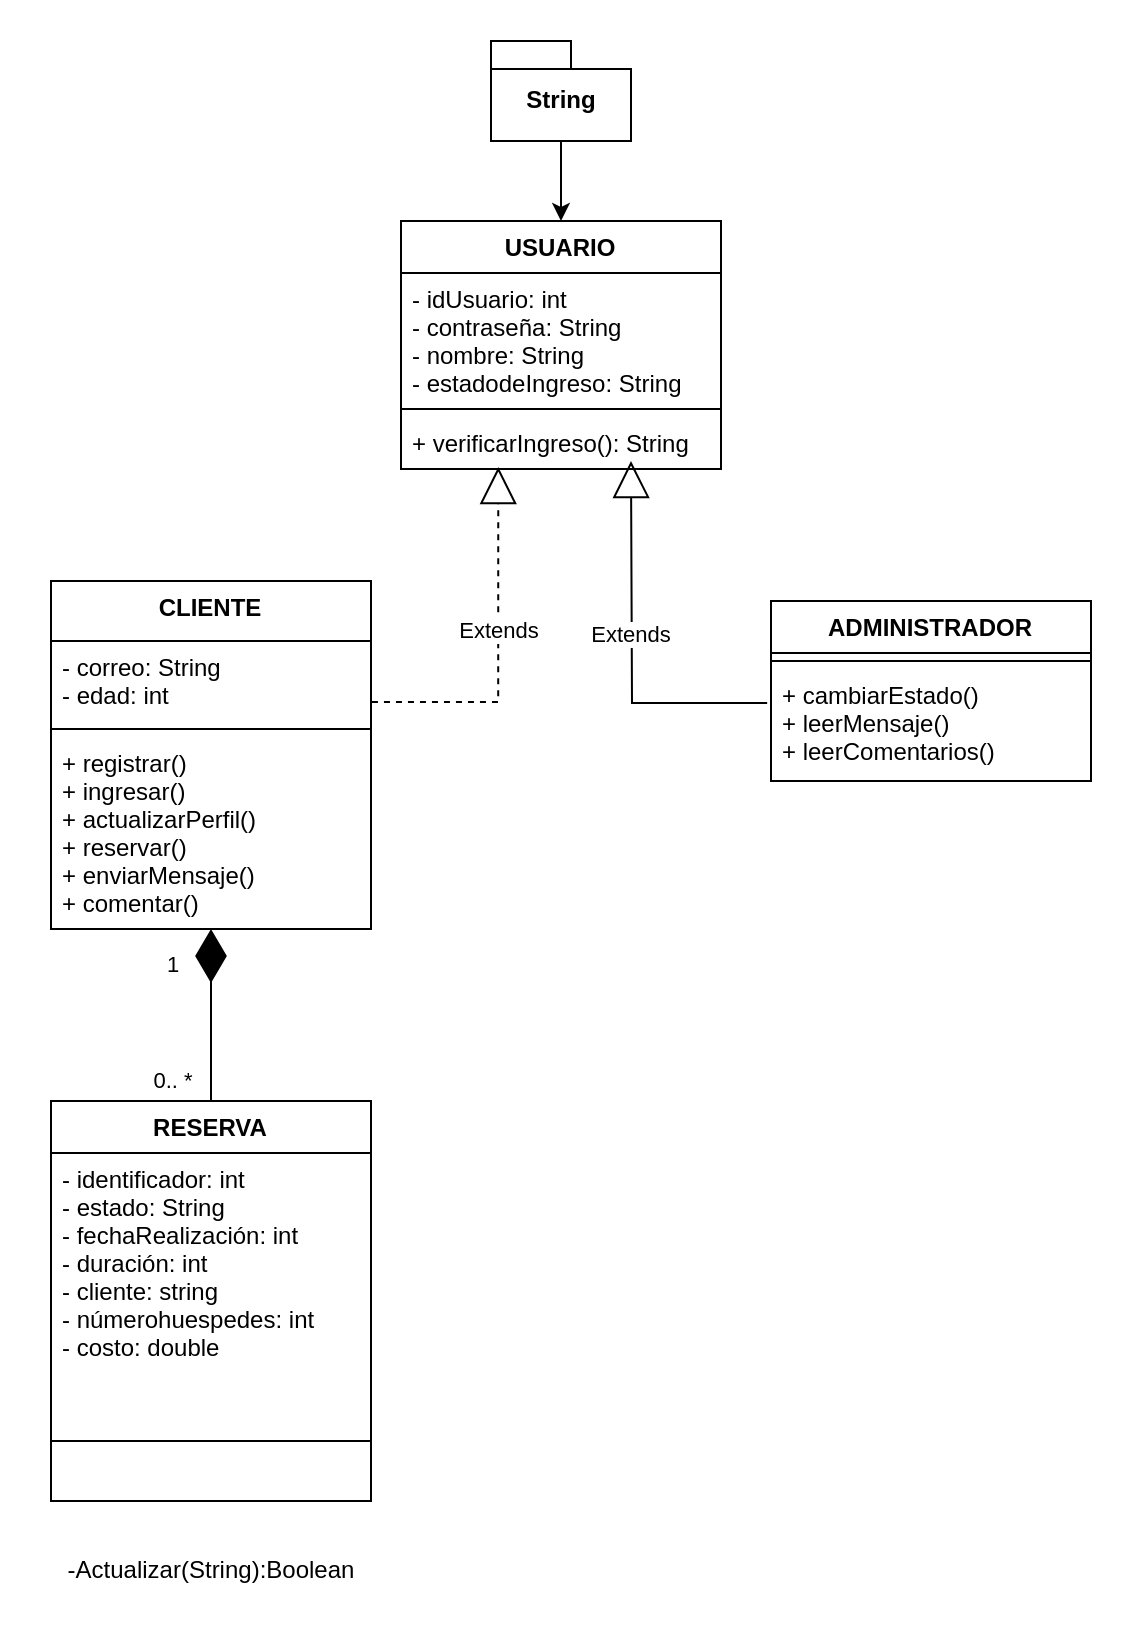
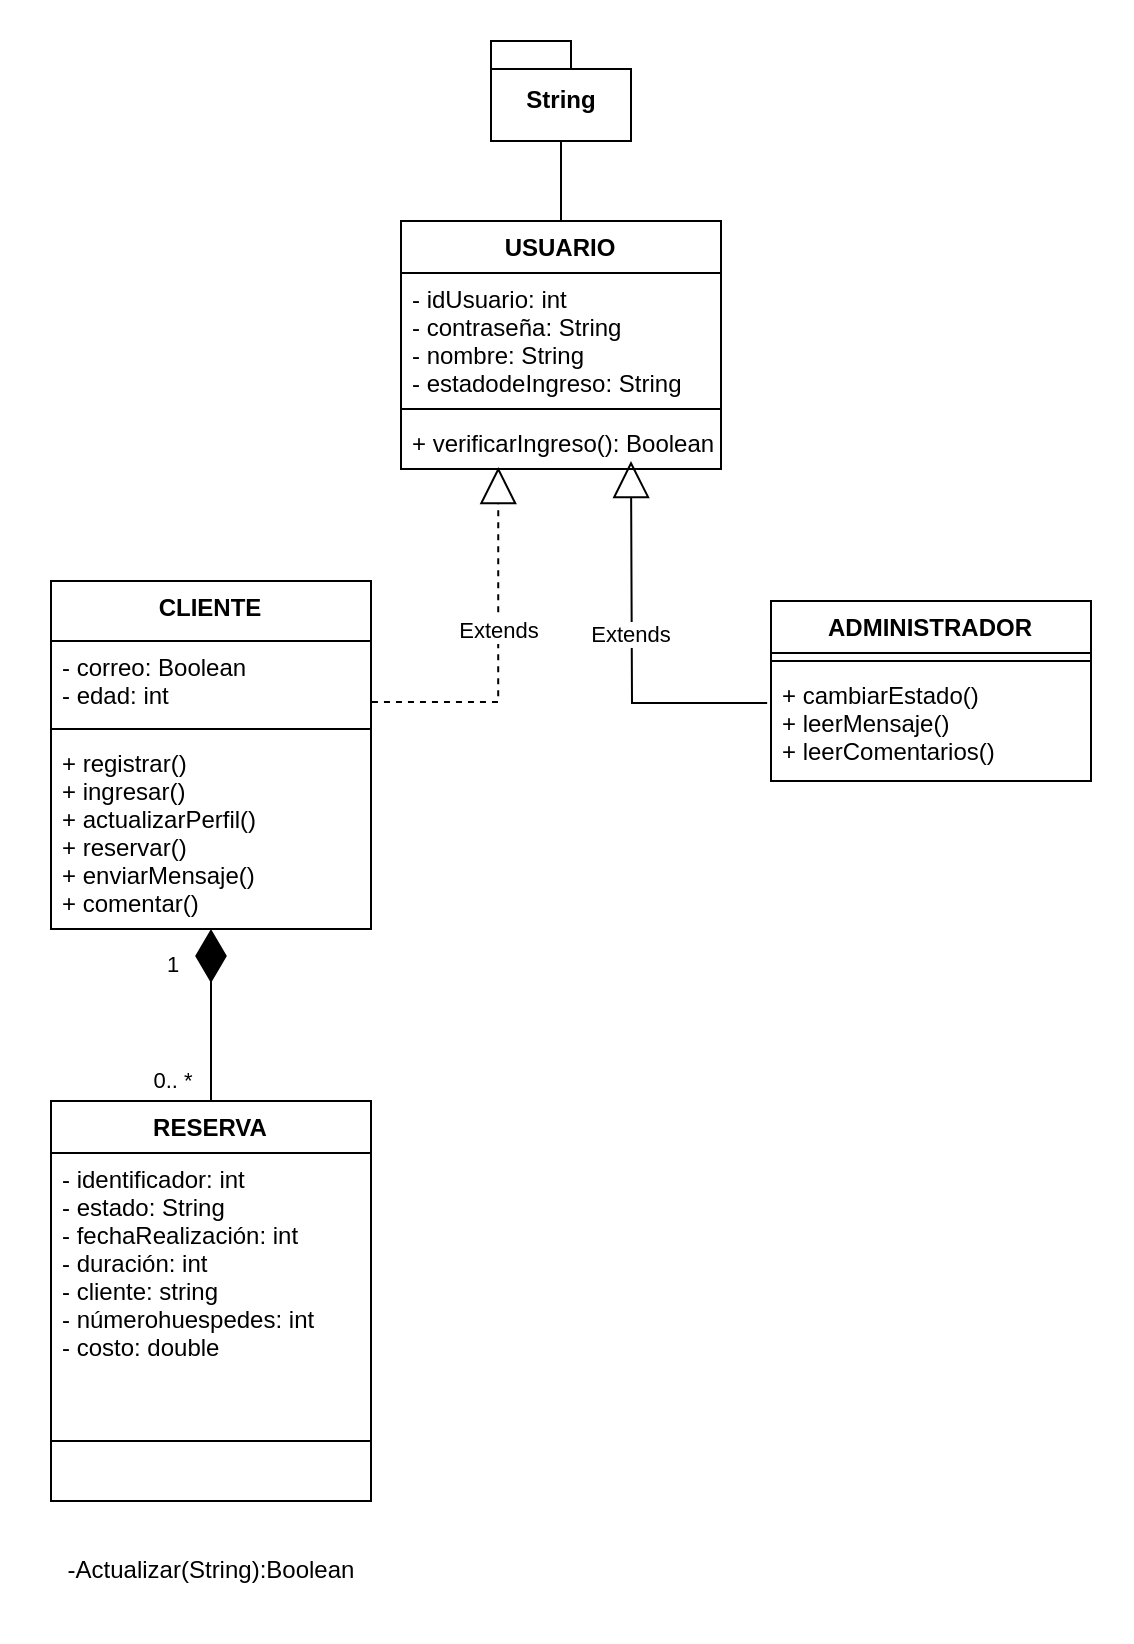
(561, 206) -> (561, 211)
(581, 444) -> (588, 444)
(157, 668) -> (164, 668)
